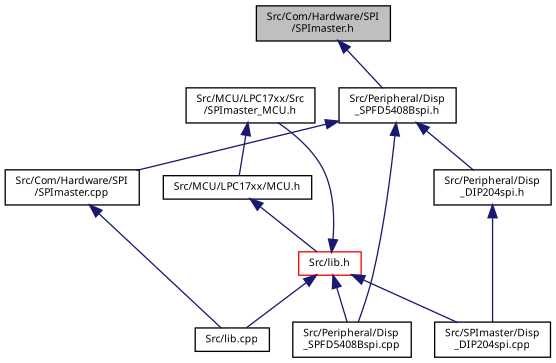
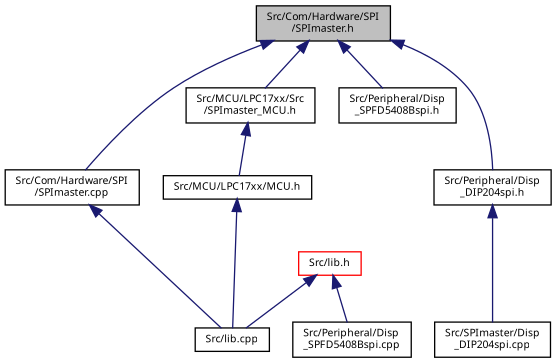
(231, 147) -> (164, 95)
(450, 151) -> (470, 91)
(324, 172) -> (282, 69)
(289, 230) -> (235, 270)
(382, 230) -> none
(411, 301) -> none
